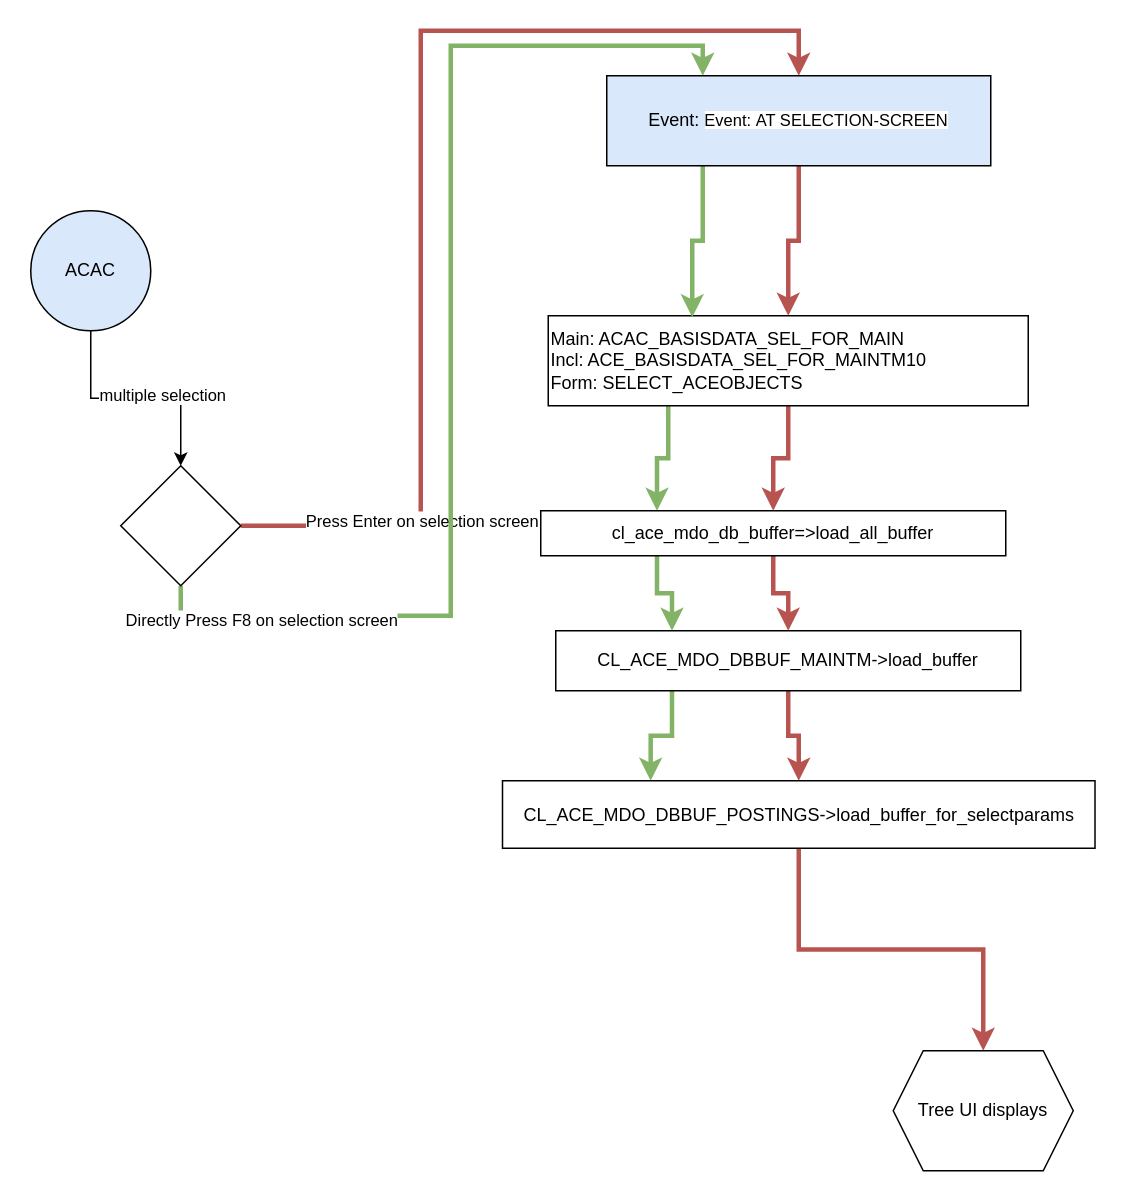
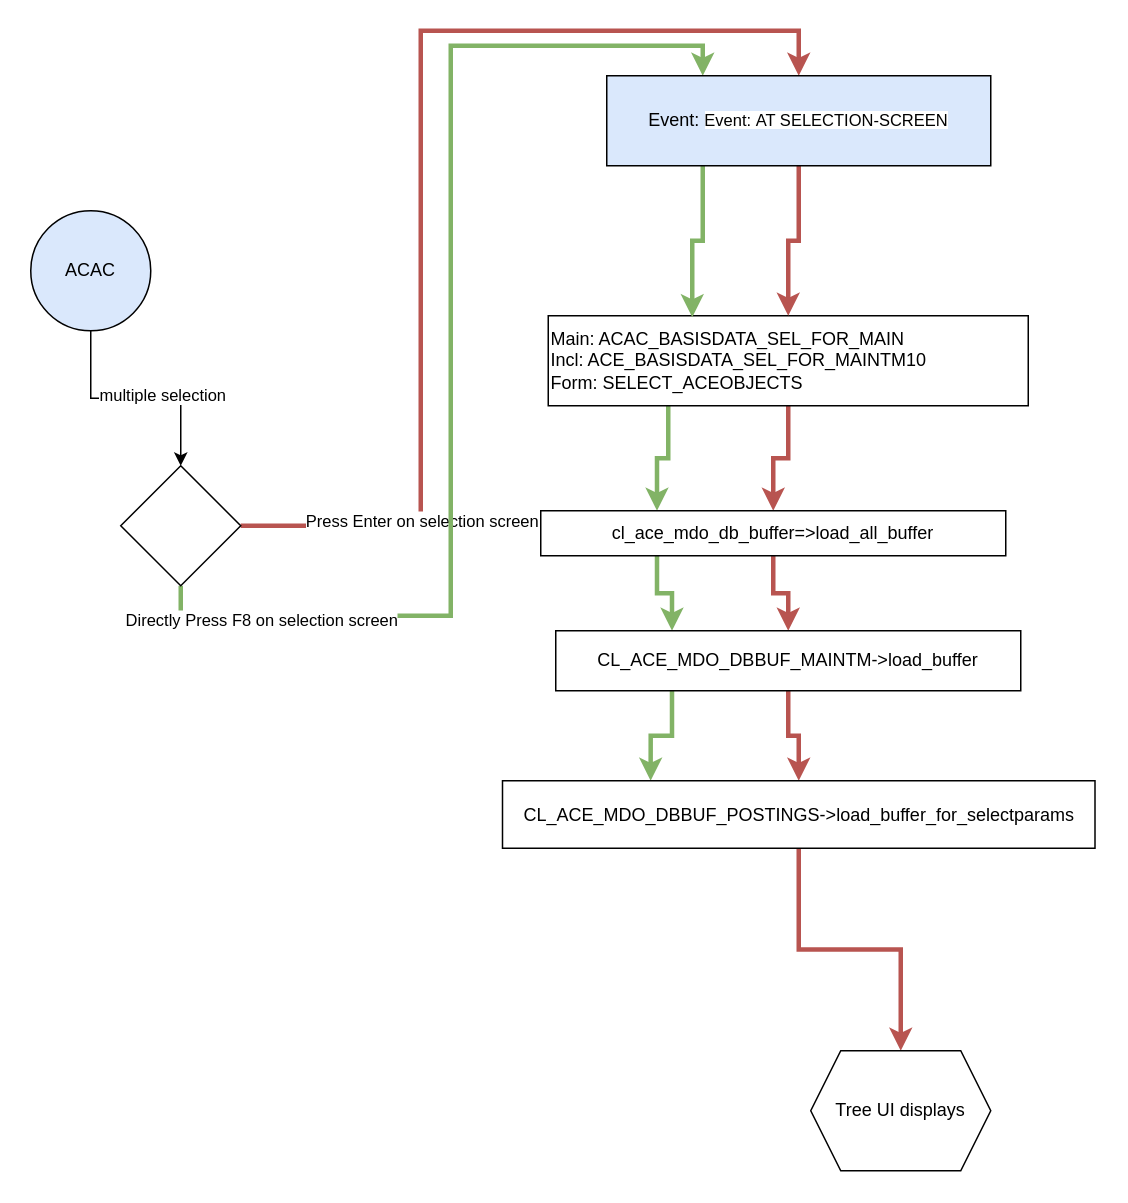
(983, 1111) -> (901, 1111)
